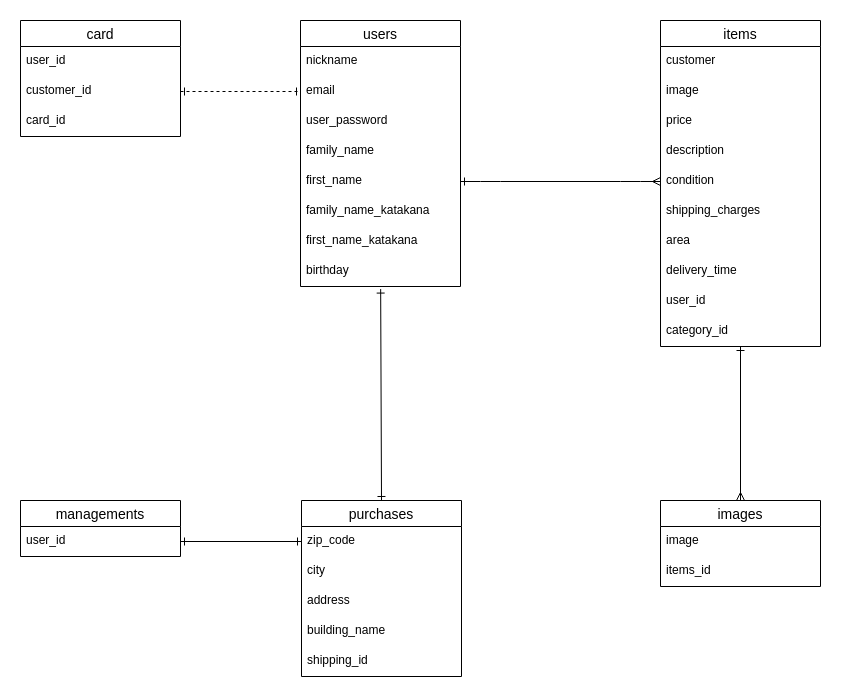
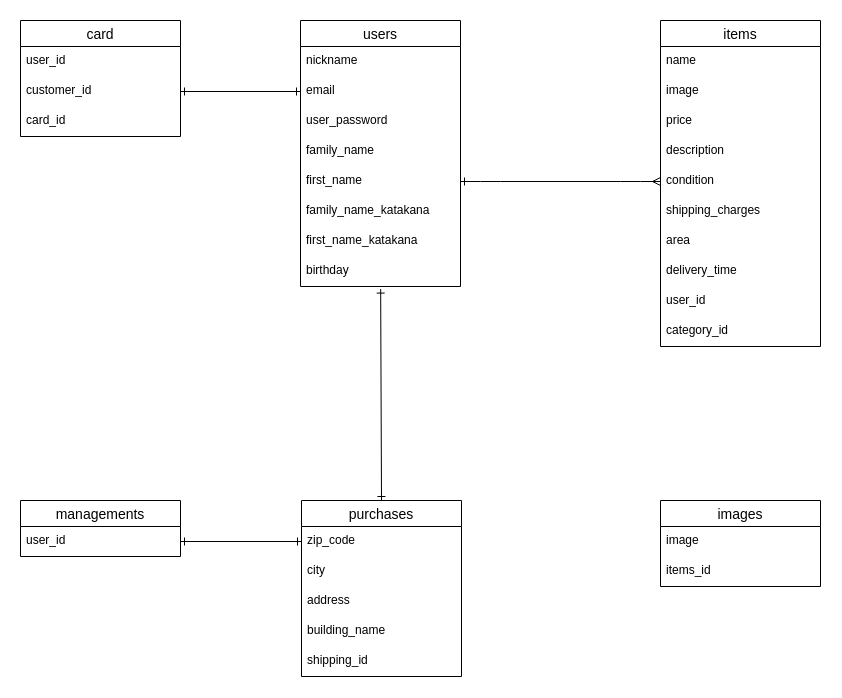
(693, 60) -> (679, 60)
(240, 92) -> (240, 92)
(741, 424) -> none
